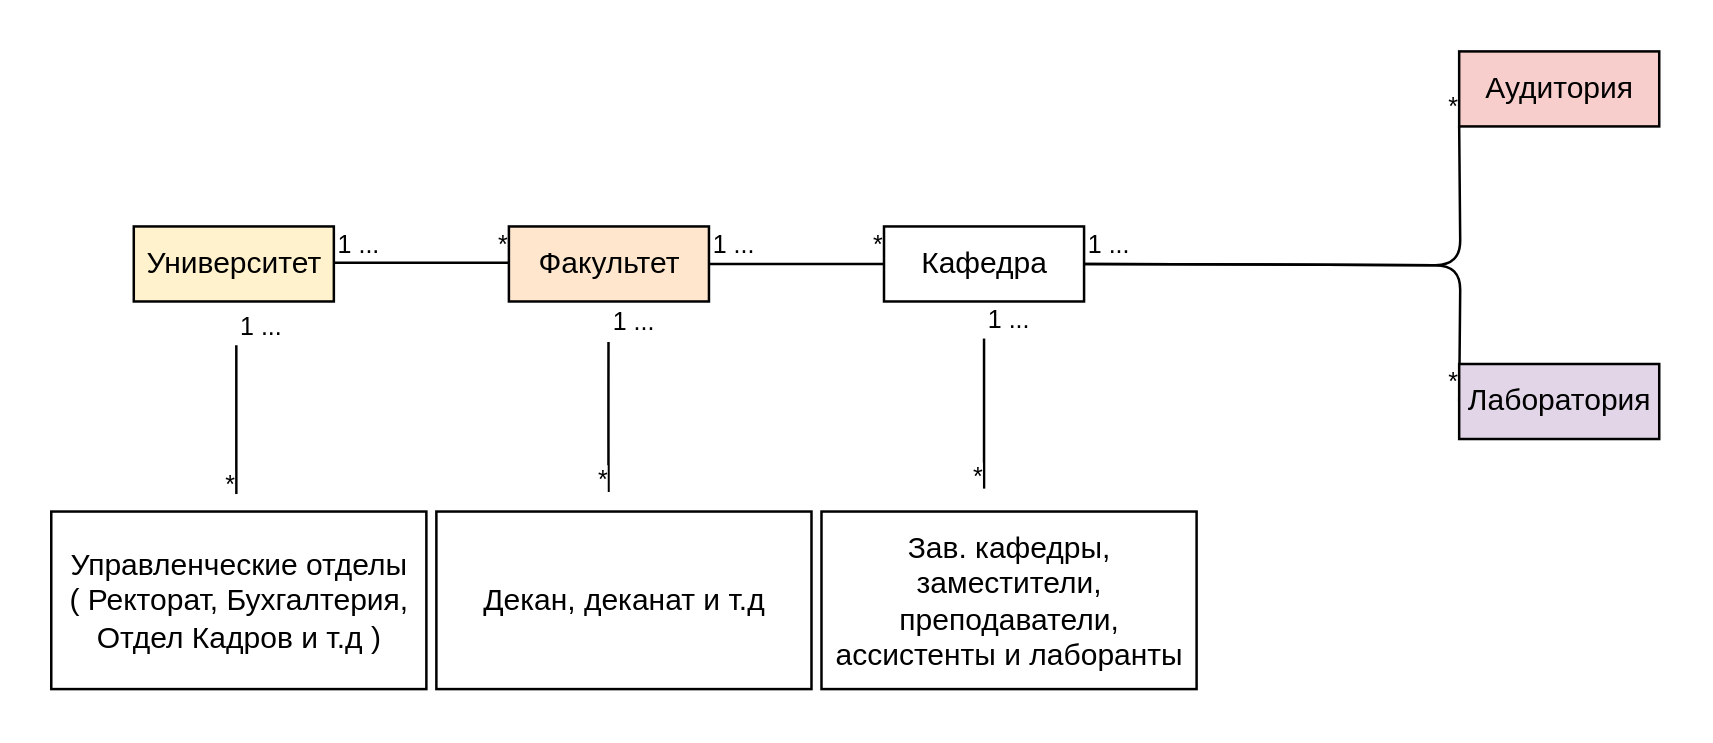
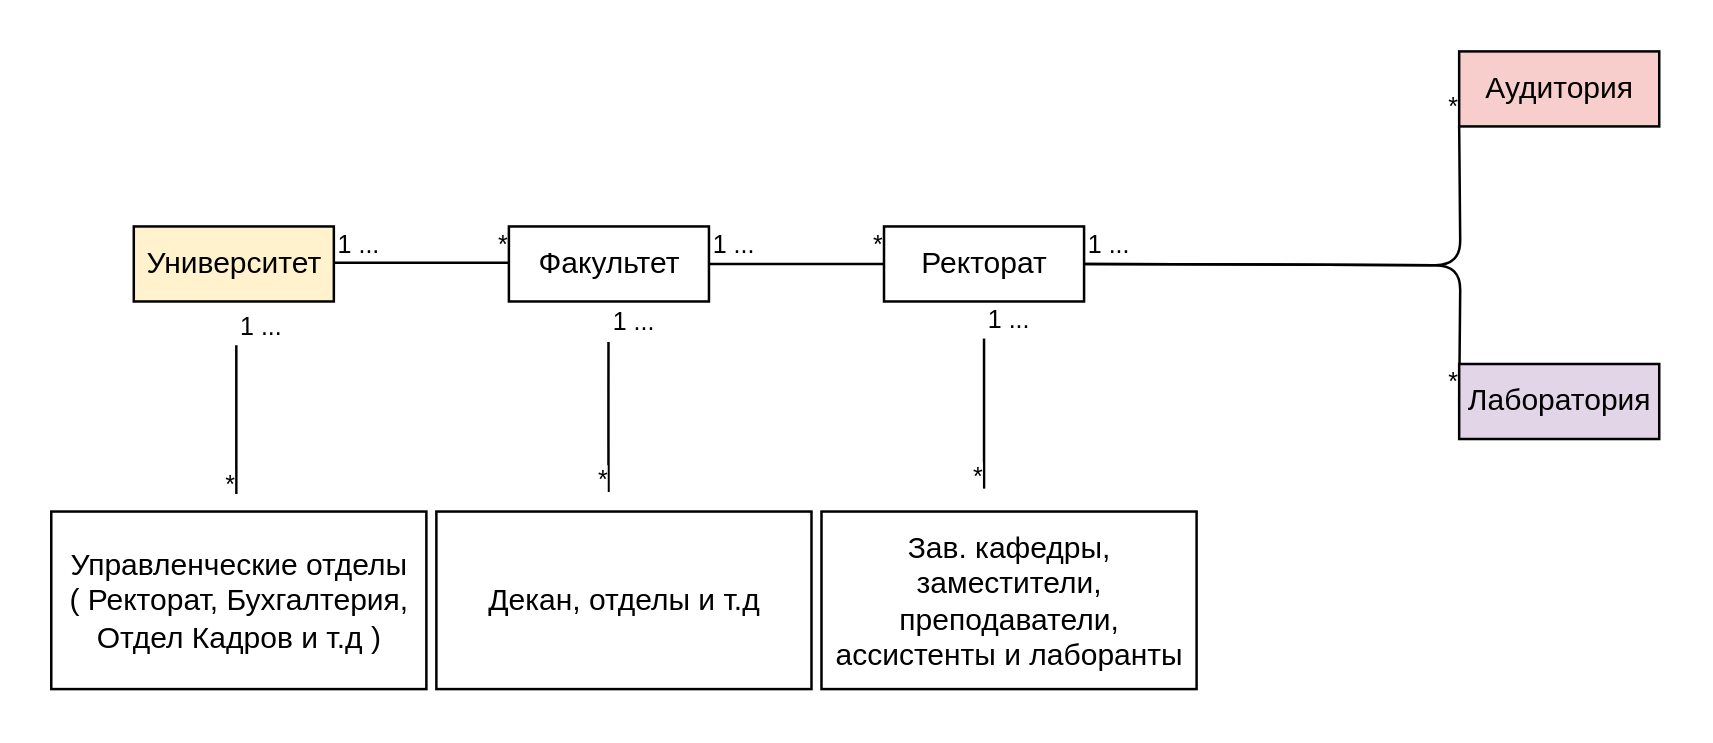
(609, 264) -> (609, 264)
(985, 264) -> (985, 264)
(625, 601) -> (625, 601)
